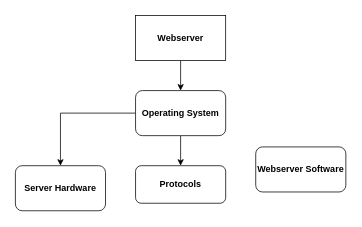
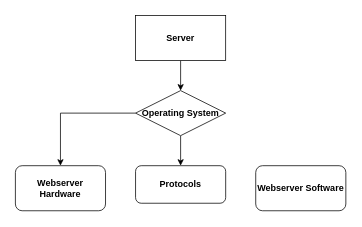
(180, 38) -> (180, 38)
(180, 113) -> (180, 113)
(300, 169) -> (300, 188)
(60, 188) -> (60, 188)
